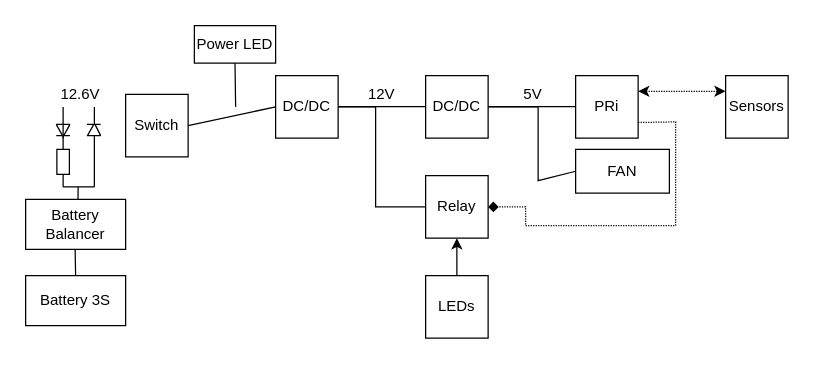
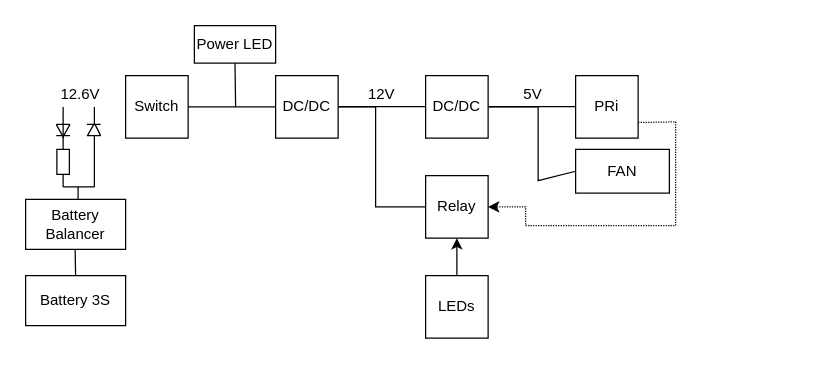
(681, 91) -> none
(757, 107) -> none
(157, 126) -> (157, 107)
(499, 207) -> (498, 207)
